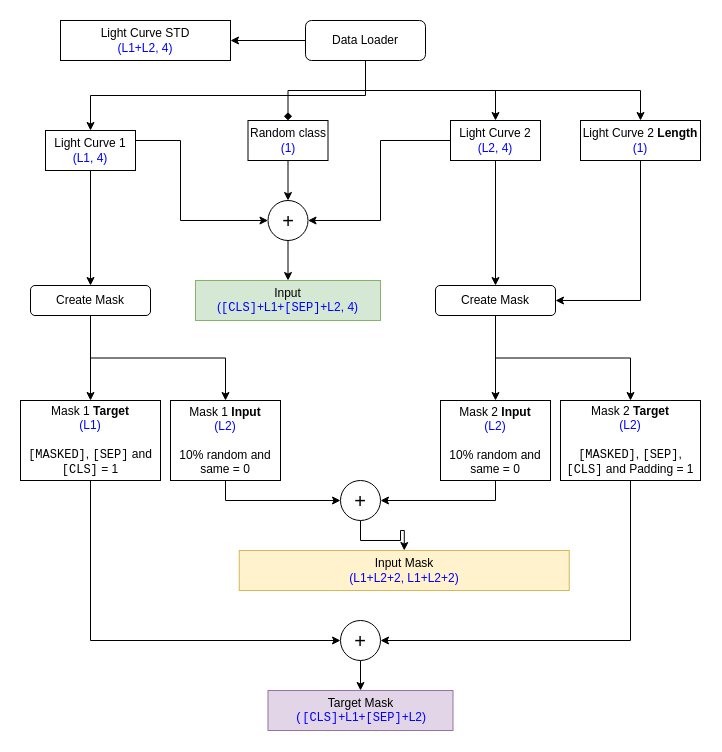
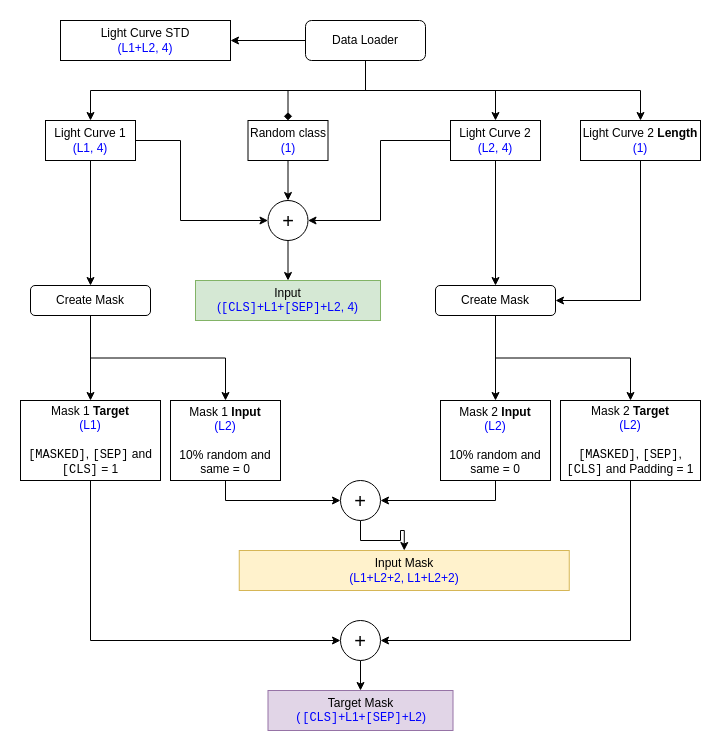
(91, 151) -> (91, 141)
